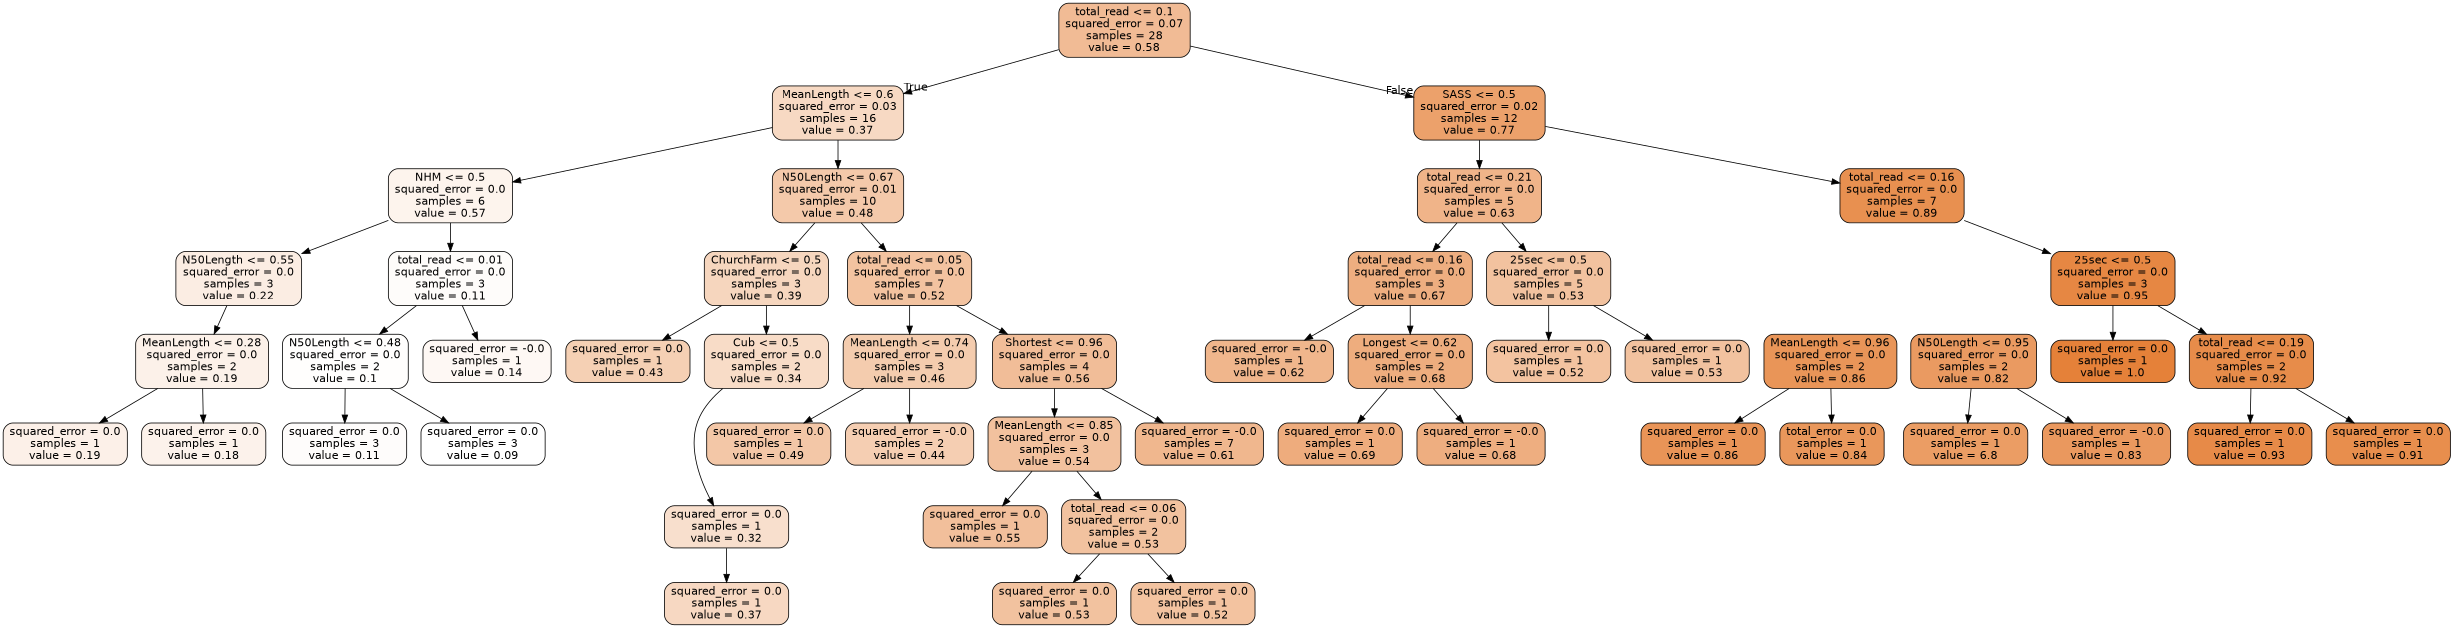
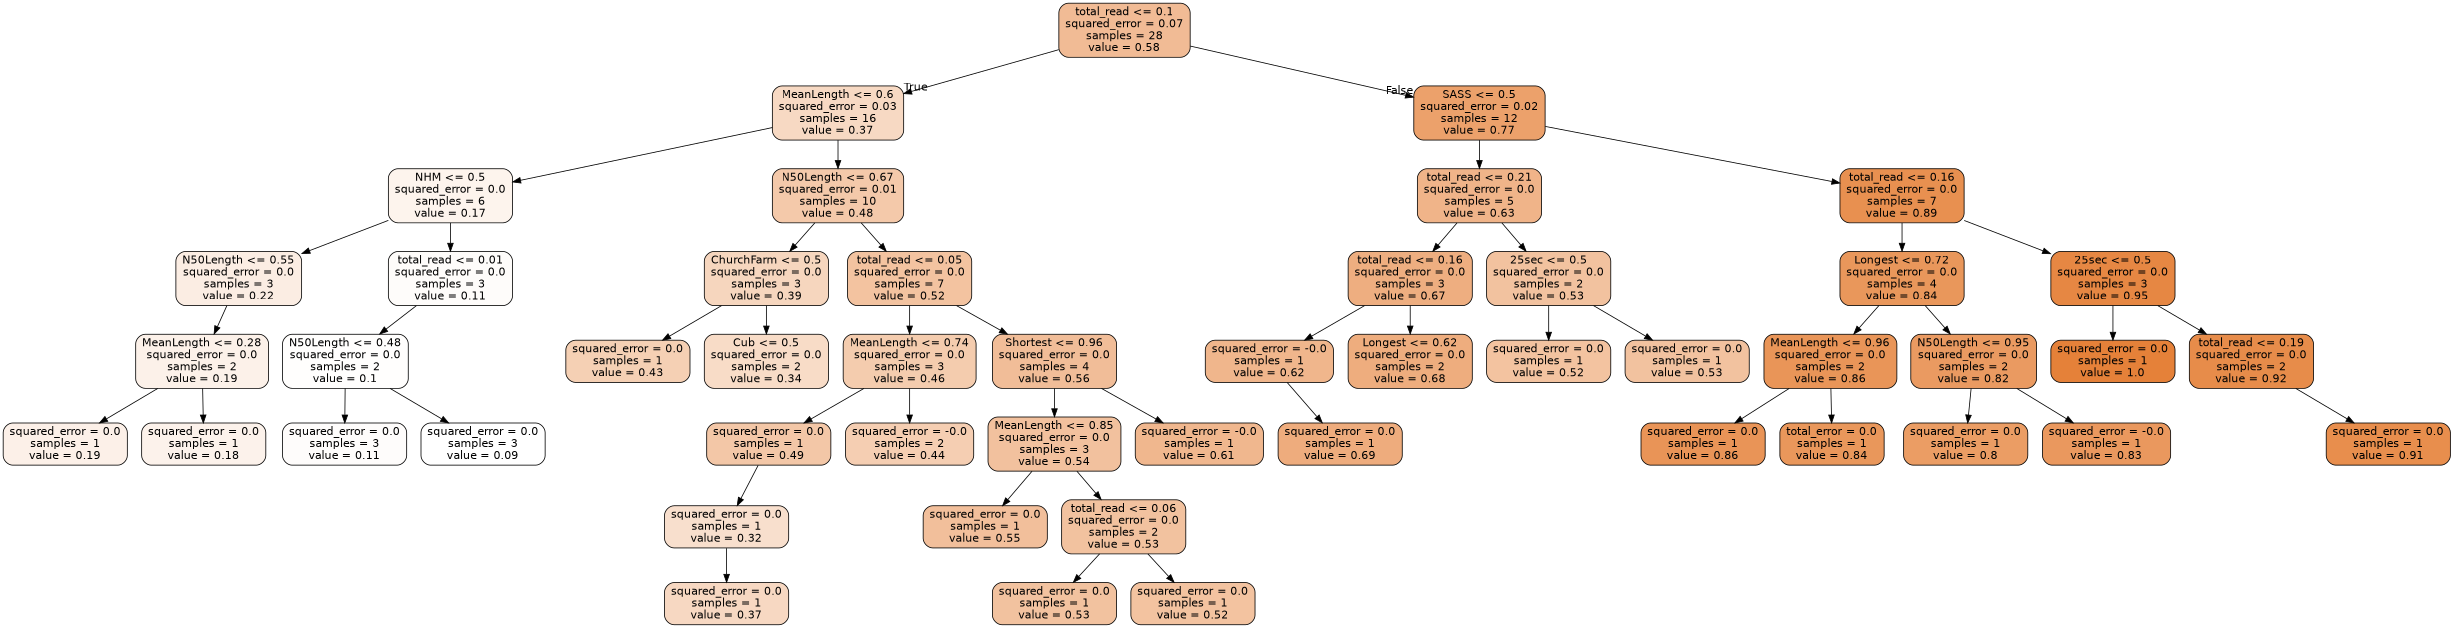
(450, 196) -> (450, 196)
(1549, 279) -> (1549, 279)
none -> (1902, 279)
(487, 361) -> none
(1375, 403) -> (1302, 400)
(694, 440) -> (750, 482)
(1199, 444) -> (1199, 444)
(1481, 444) -> none
(1966, 444) -> (1966, 444)
(2250, 444) -> none
